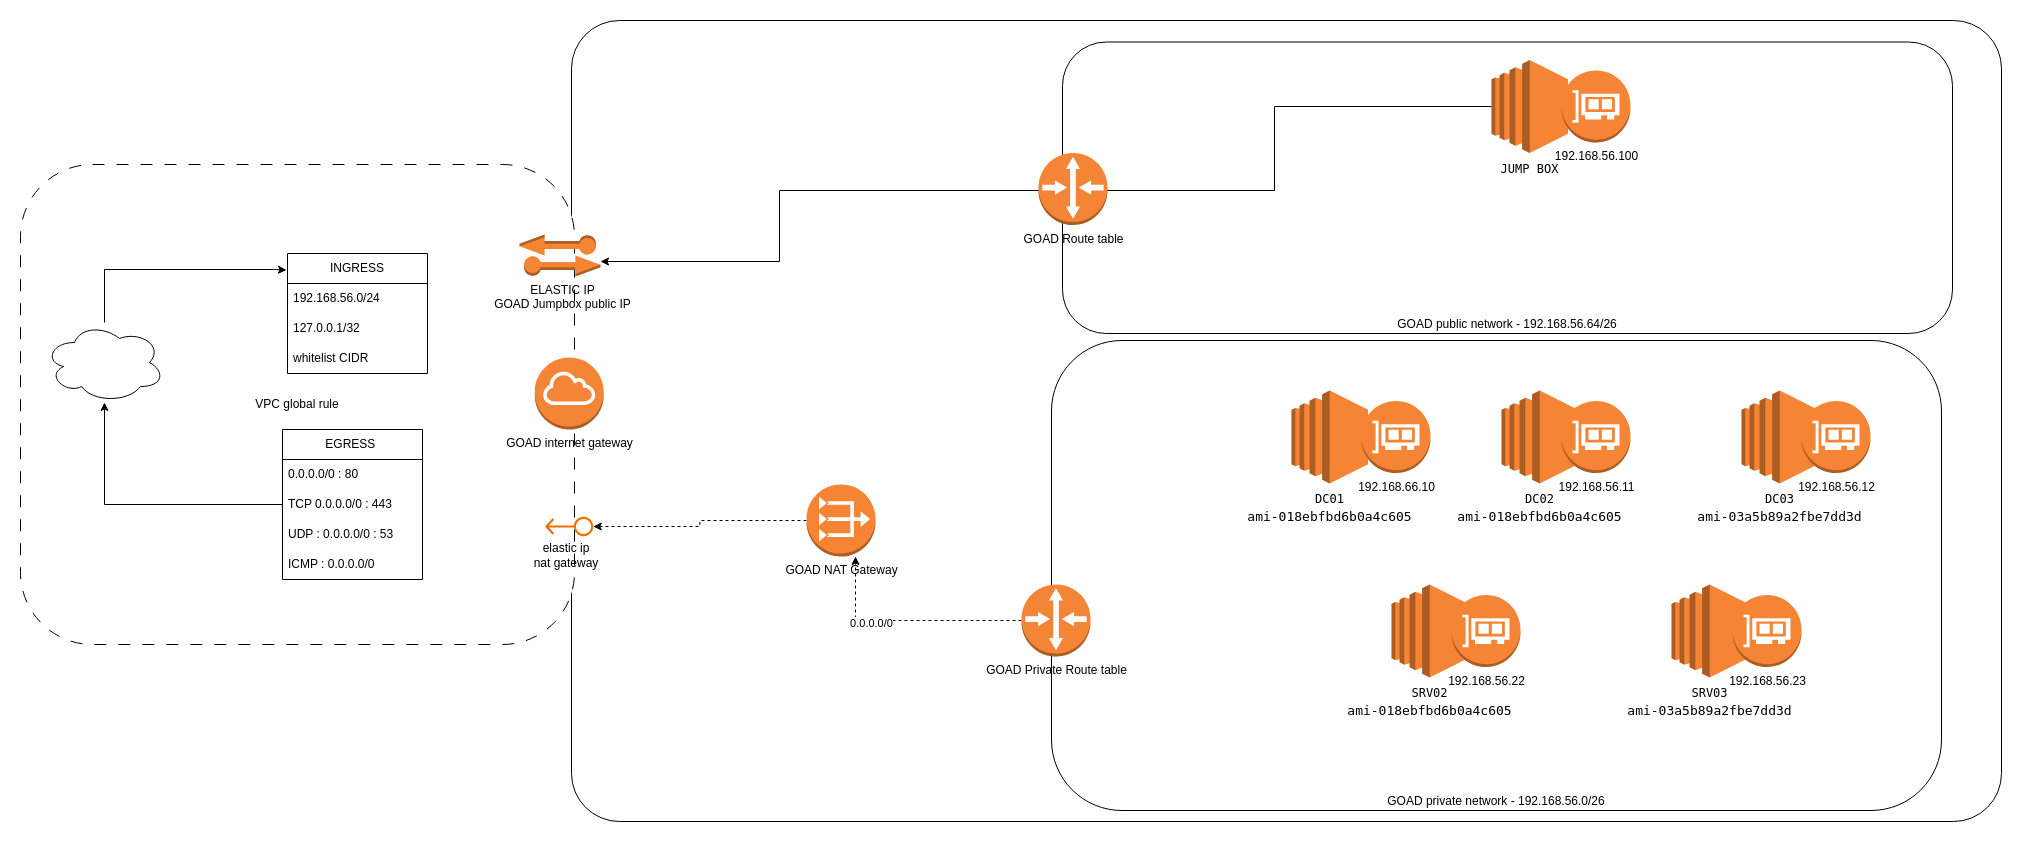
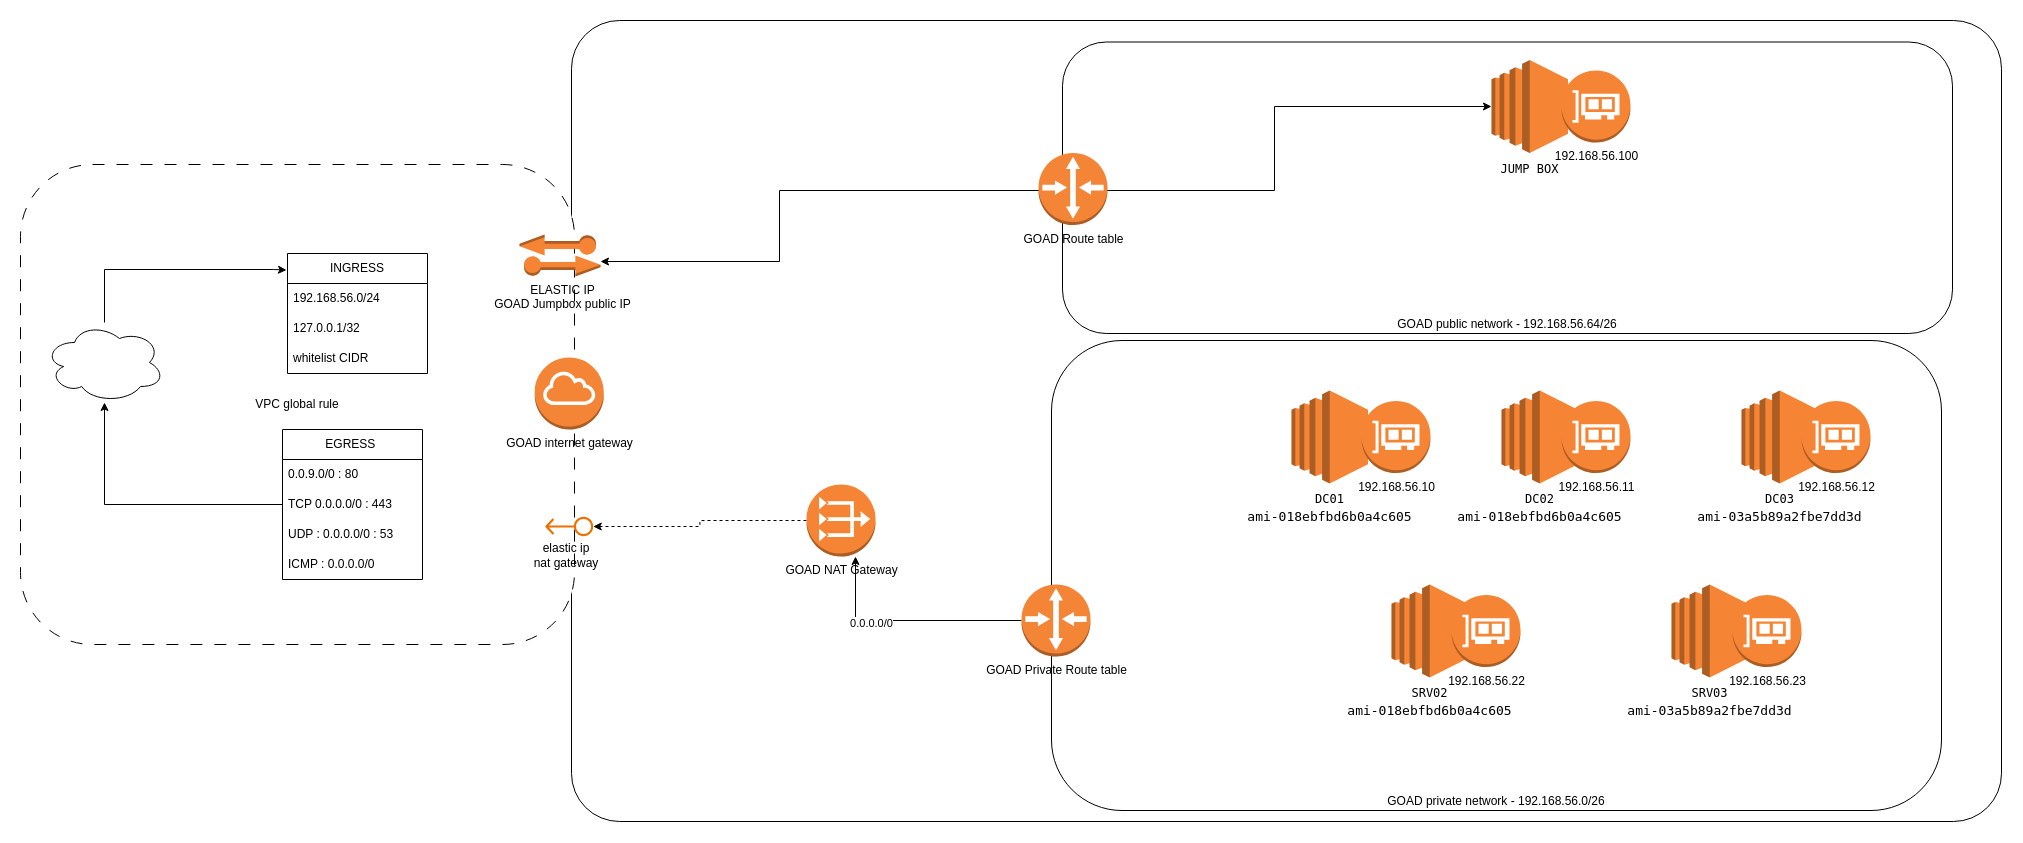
(1486, 107) -> (1483, 107)
(326, 475) -> (326, 475)
(1397, 488) -> (1397, 488)
(958, 621) -> (958, 621)
